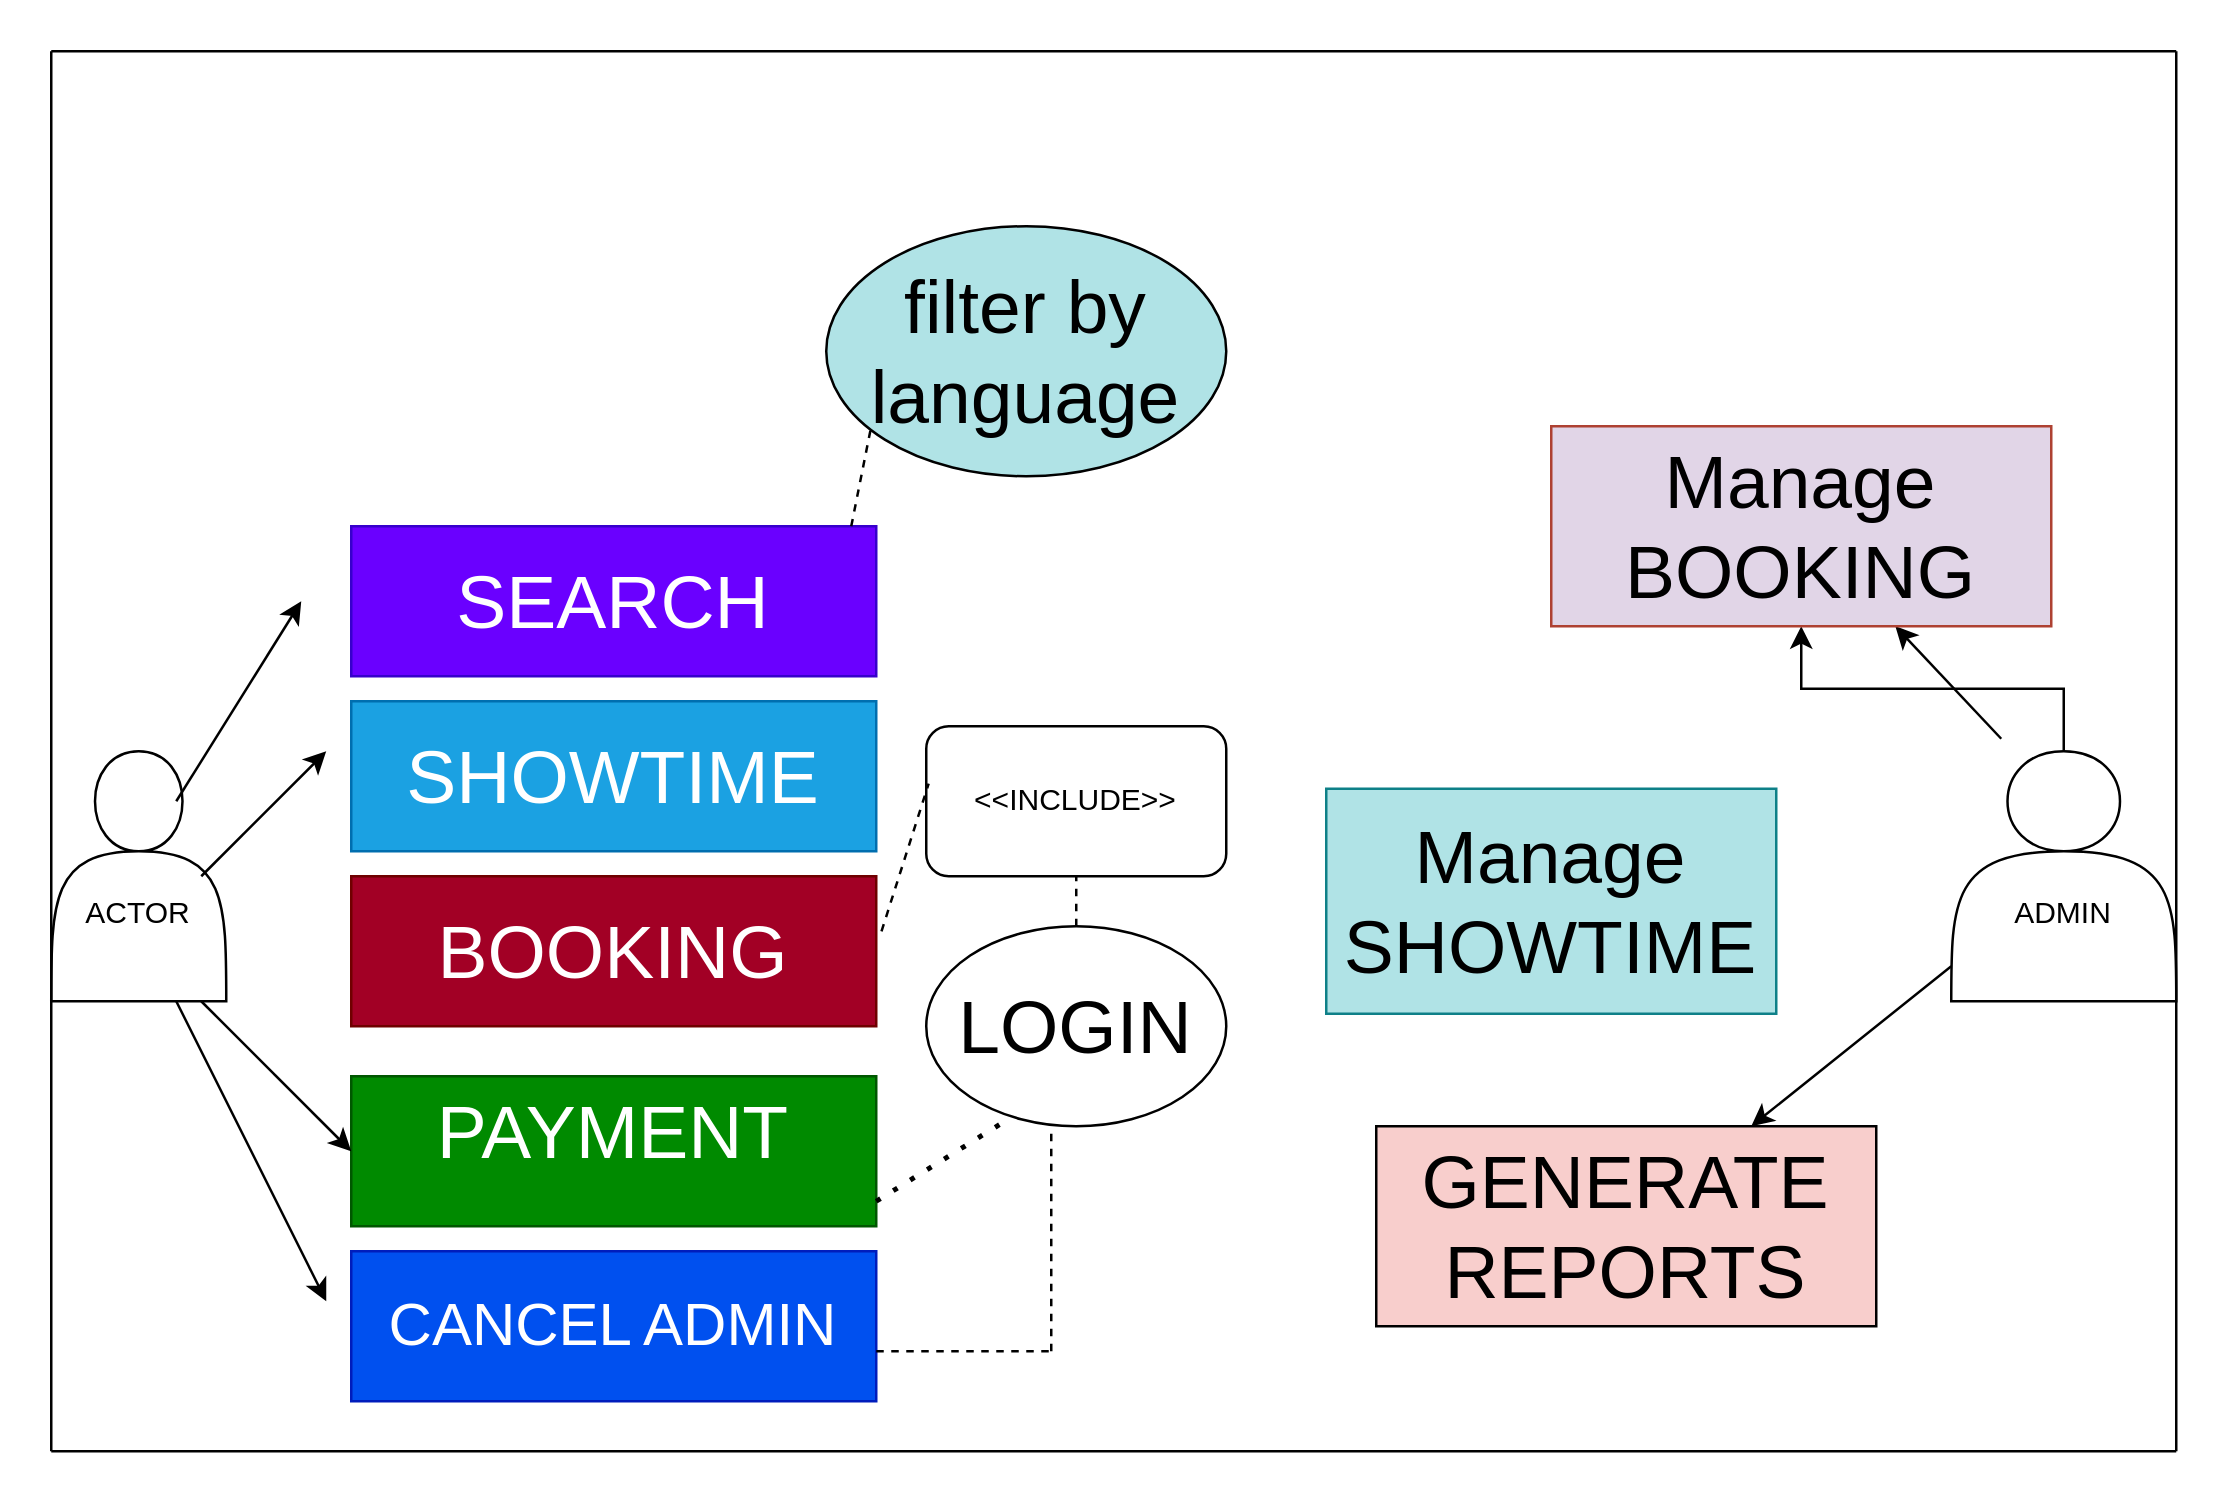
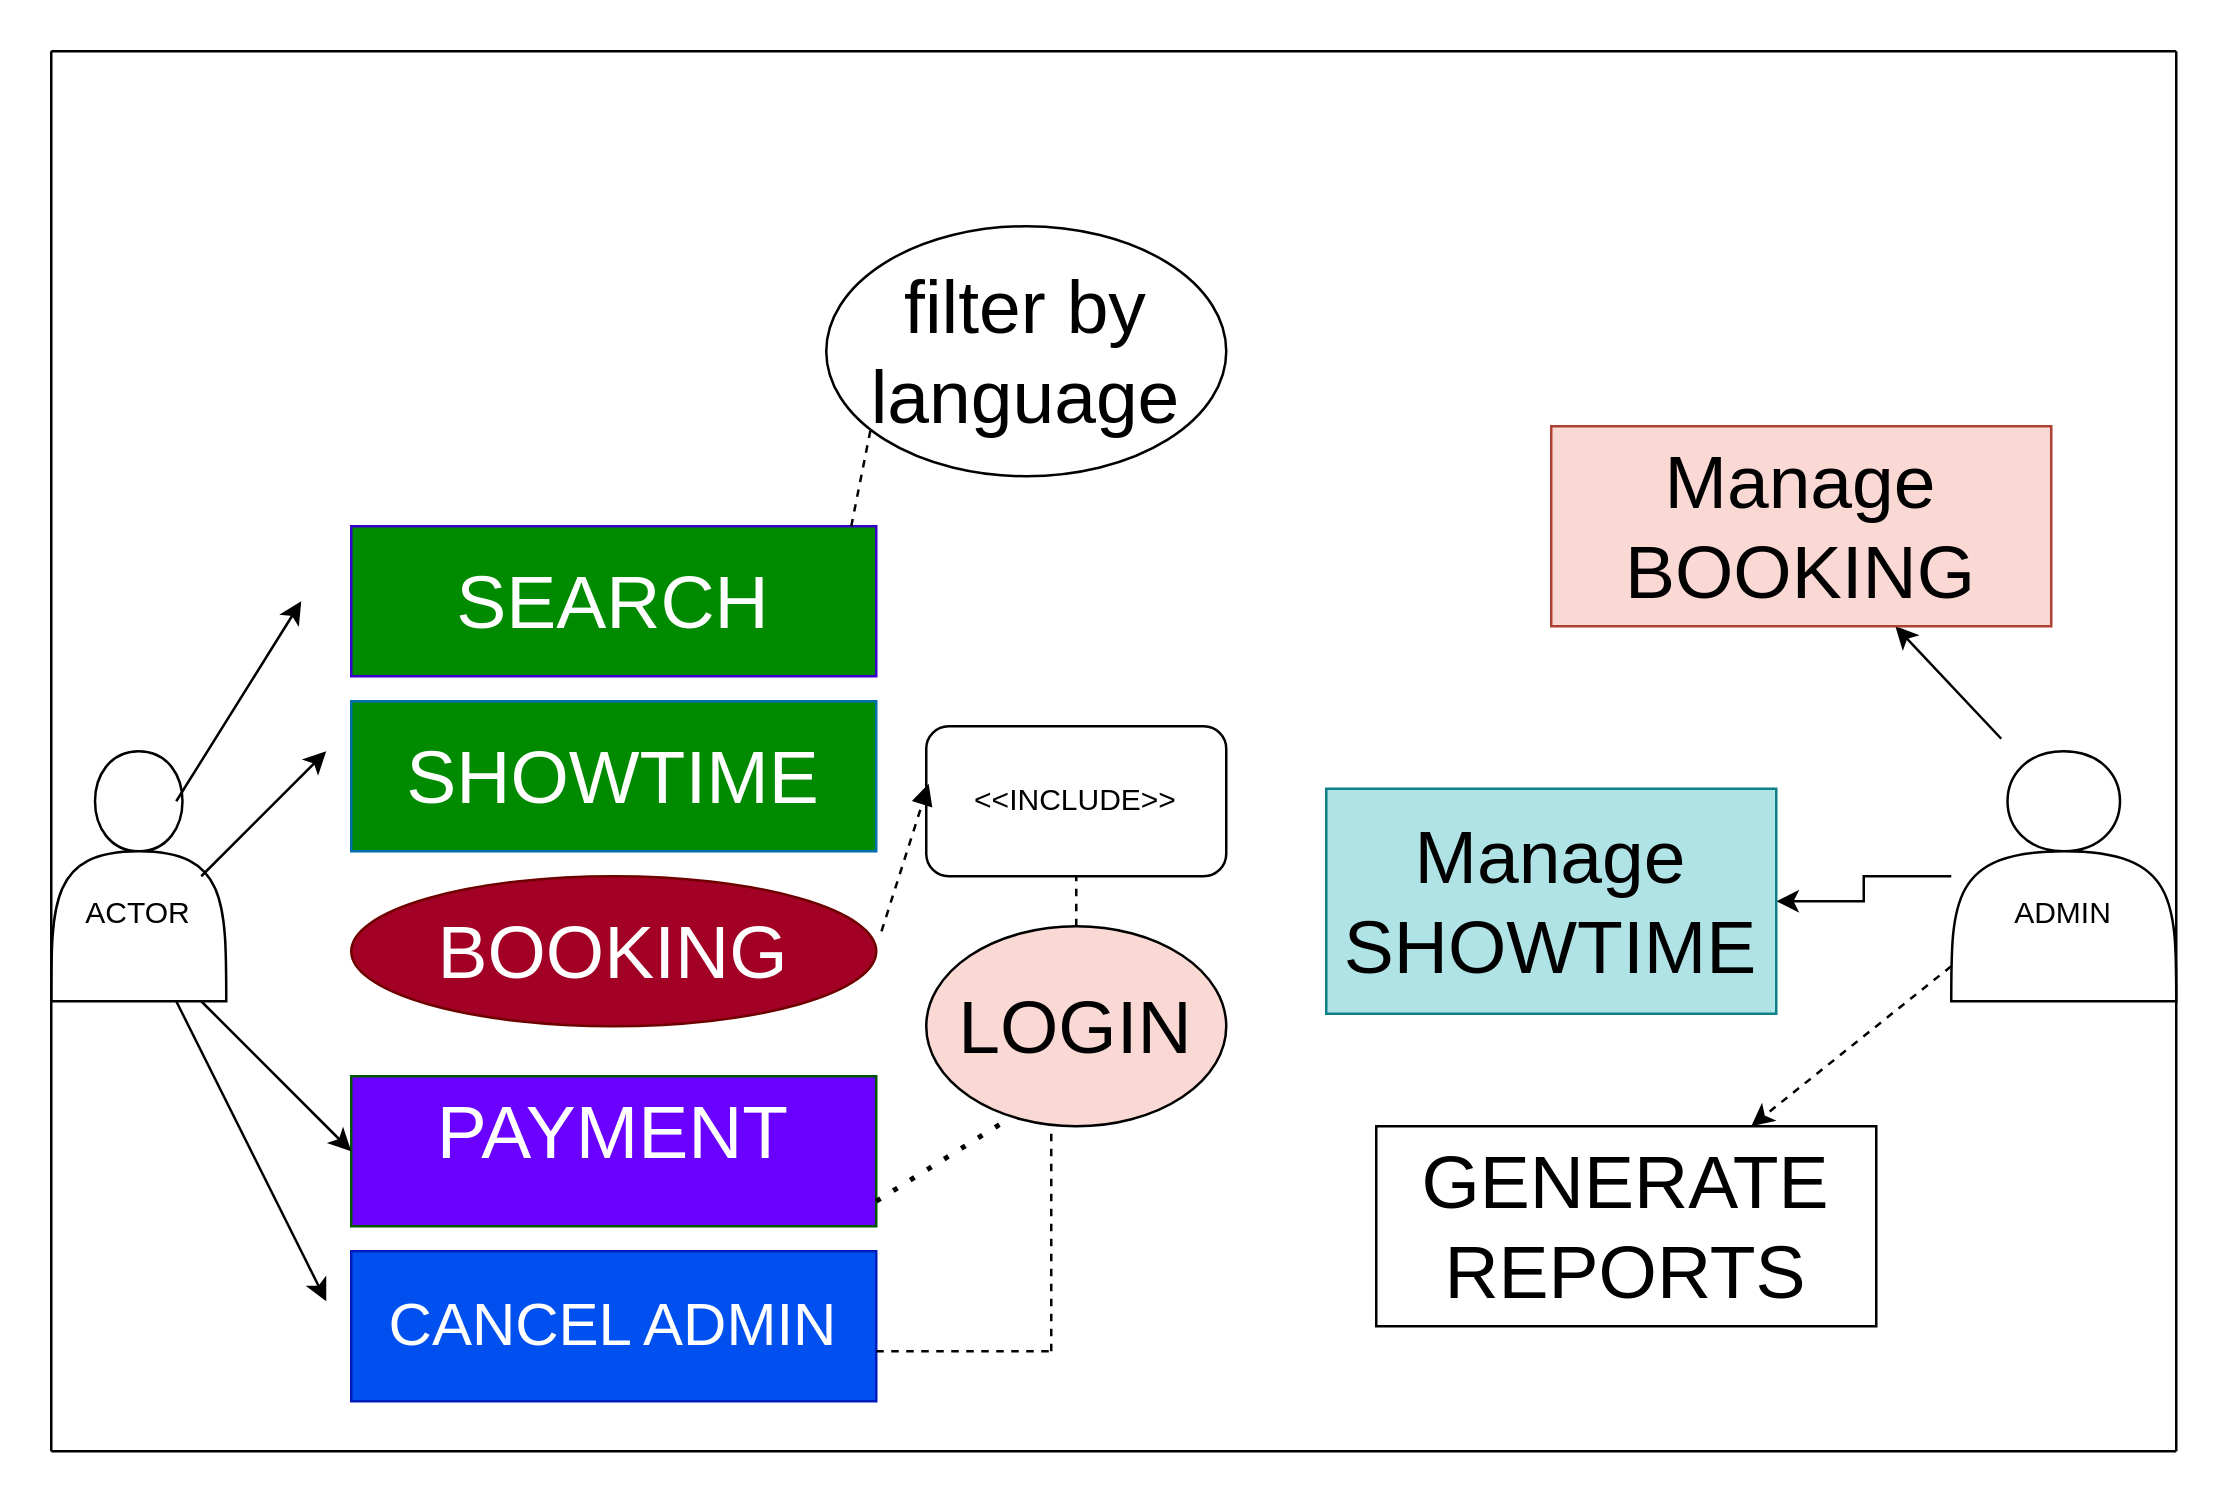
(1026, 351) -> (1026, 351)
(1801, 526) -> (1801, 526)
(614, 601) -> (614, 601)
(1852, 689) -> (1864, 880)
(614, 776) -> (614, 776)
(925, 795) -> (922, 805)
(614, 951) -> (614, 951)
(1076, 1026) -> (1076, 1026)
(1856, 1043) -> (1856, 1043)
(614, 1151) -> (614, 1151)
(1626, 1226) -> (1626, 1226)
